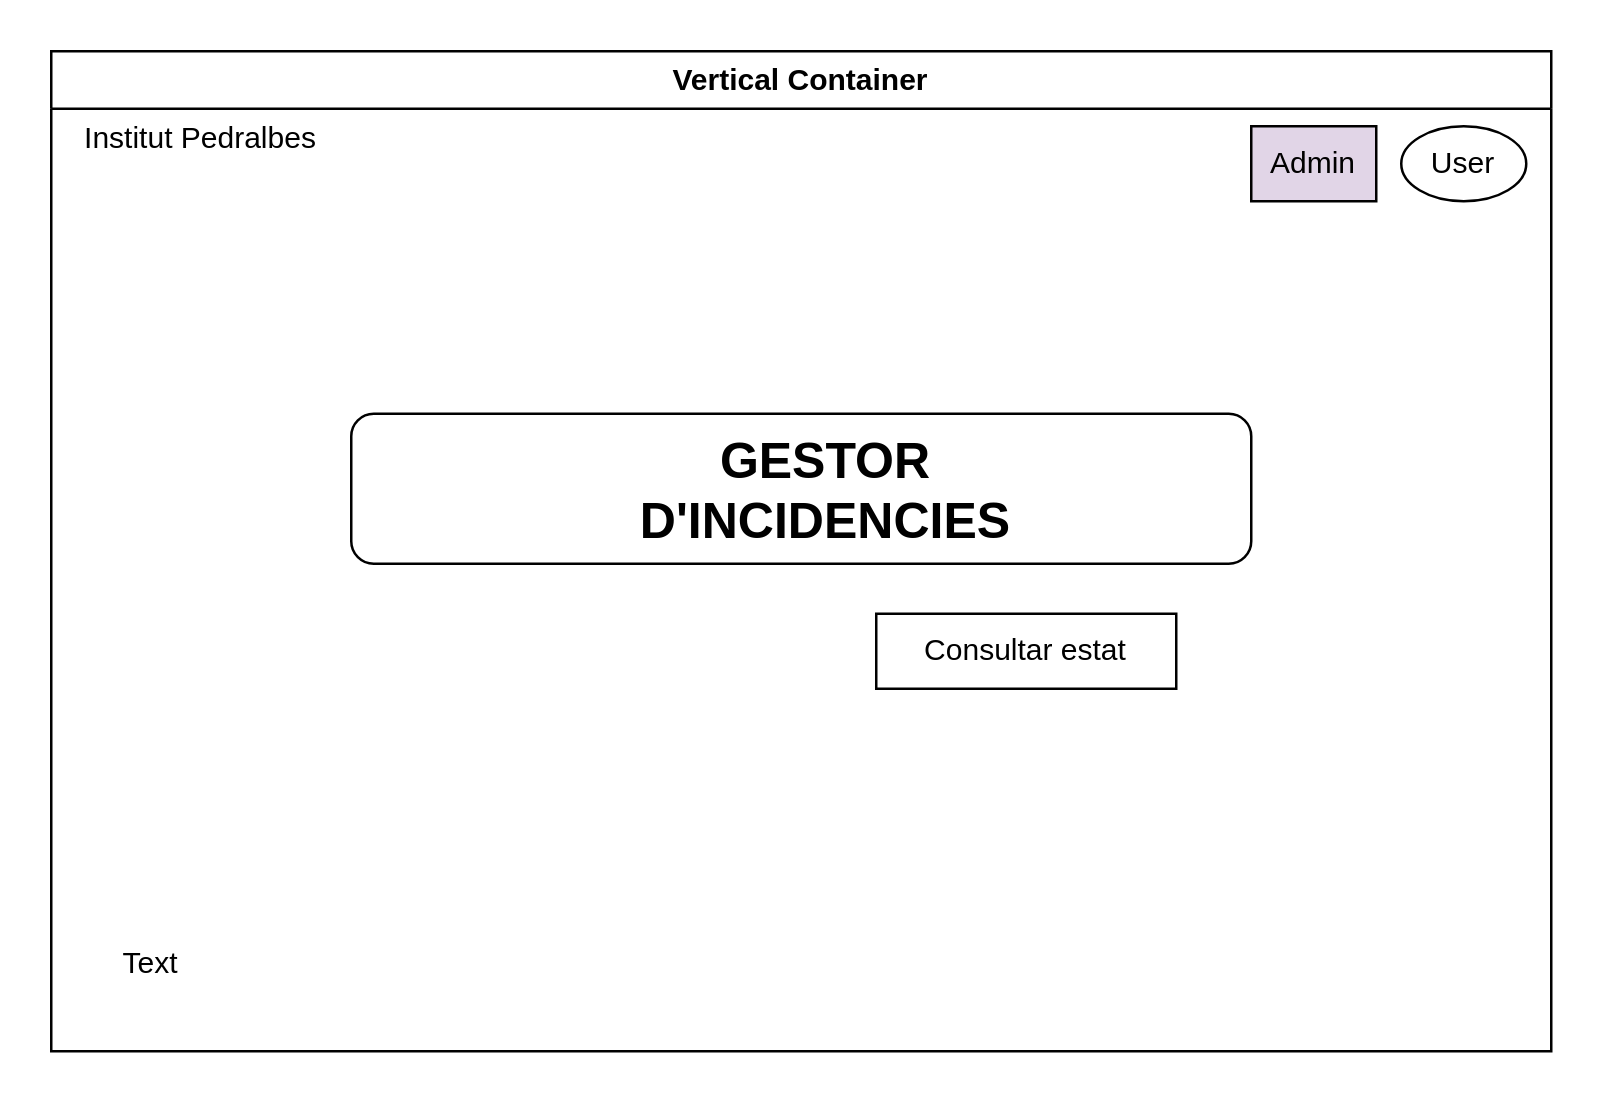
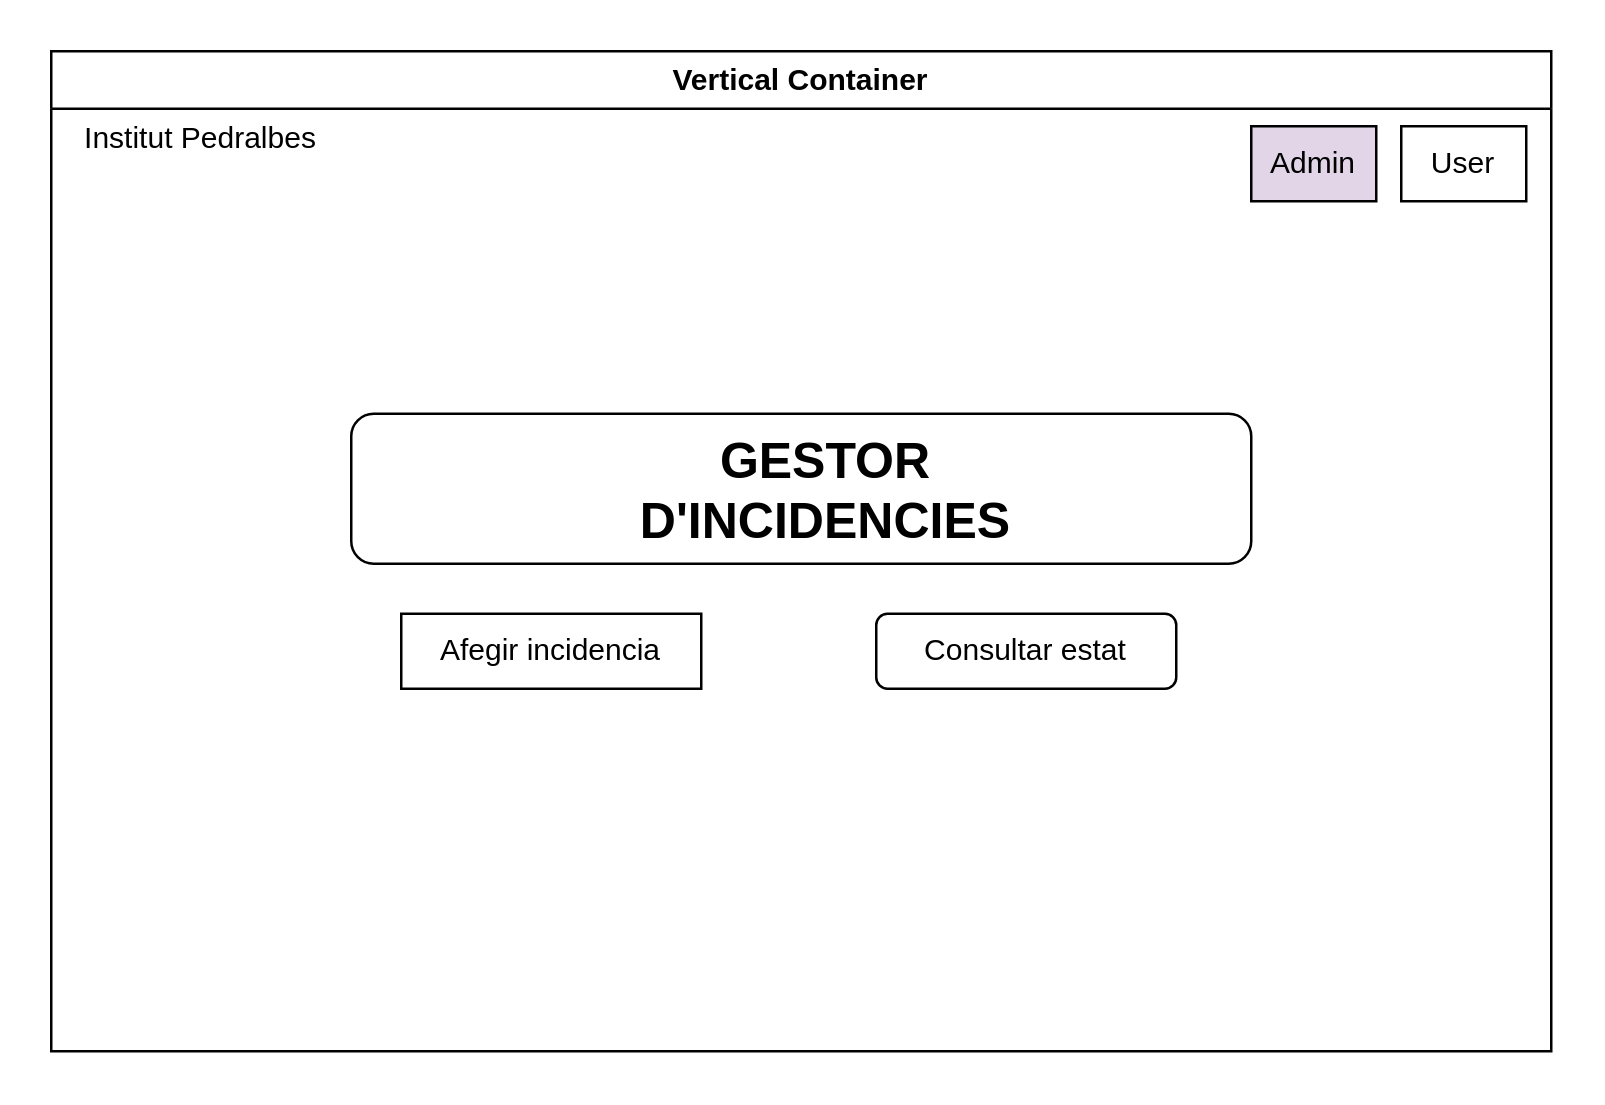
(1464, 164) -> (1464, 164)
none -> (551, 651)
(1026, 651) -> (1026, 651)
(151, 964) -> none
